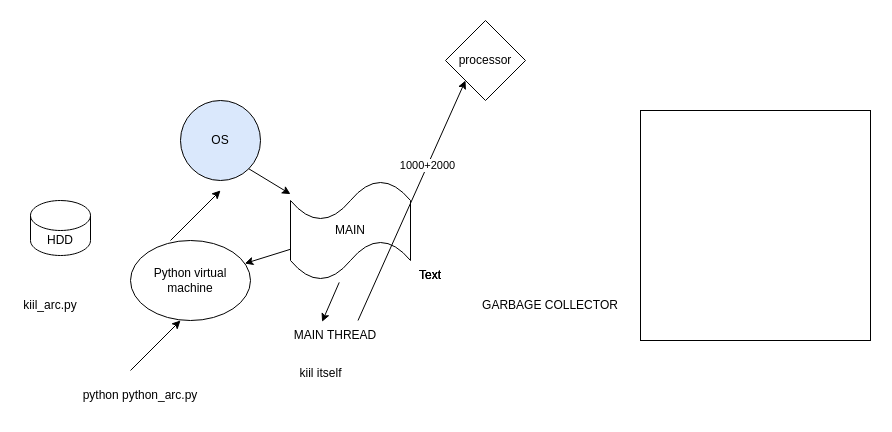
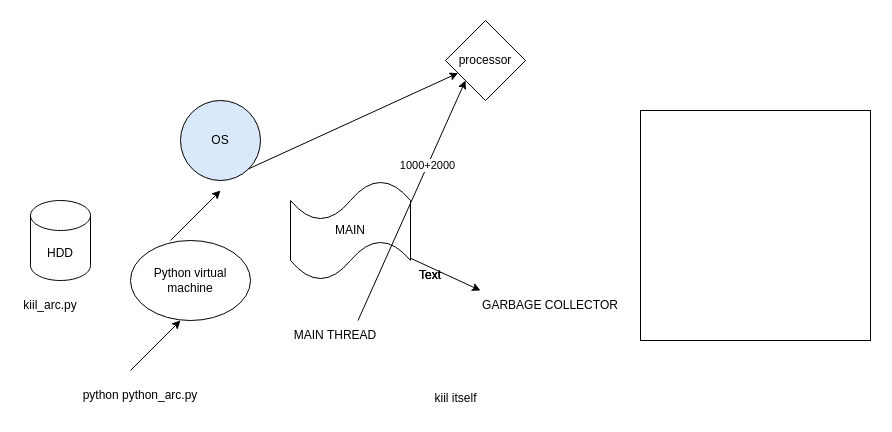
(267, 180) -> (350, 122)
(61, 228) -> (61, 241)
(271, 255) -> (443, 273)
(332, 299) -> none
(321, 374) -> (456, 399)
